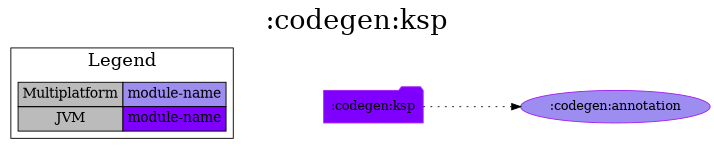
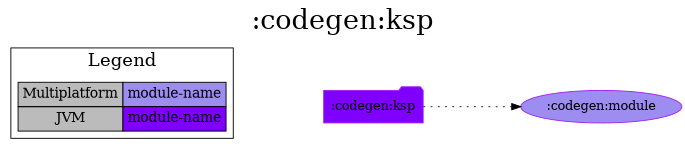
(615, 107) -> (601, 107)
